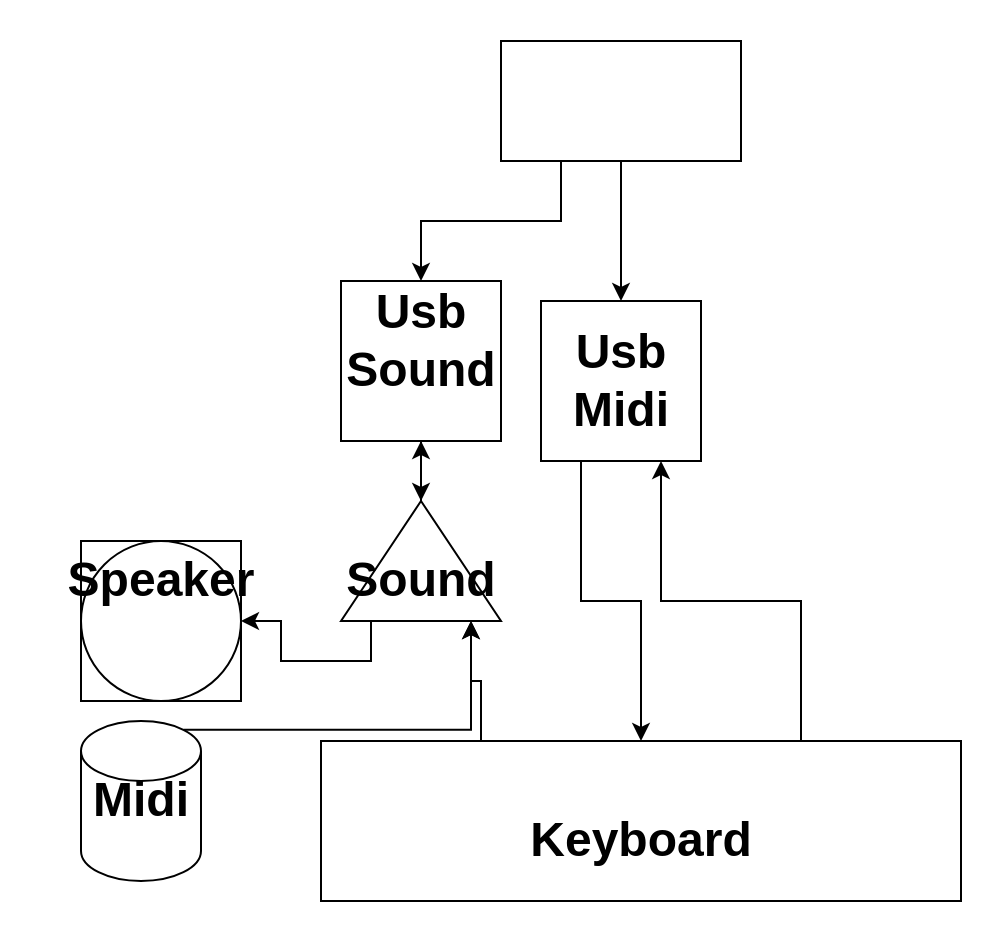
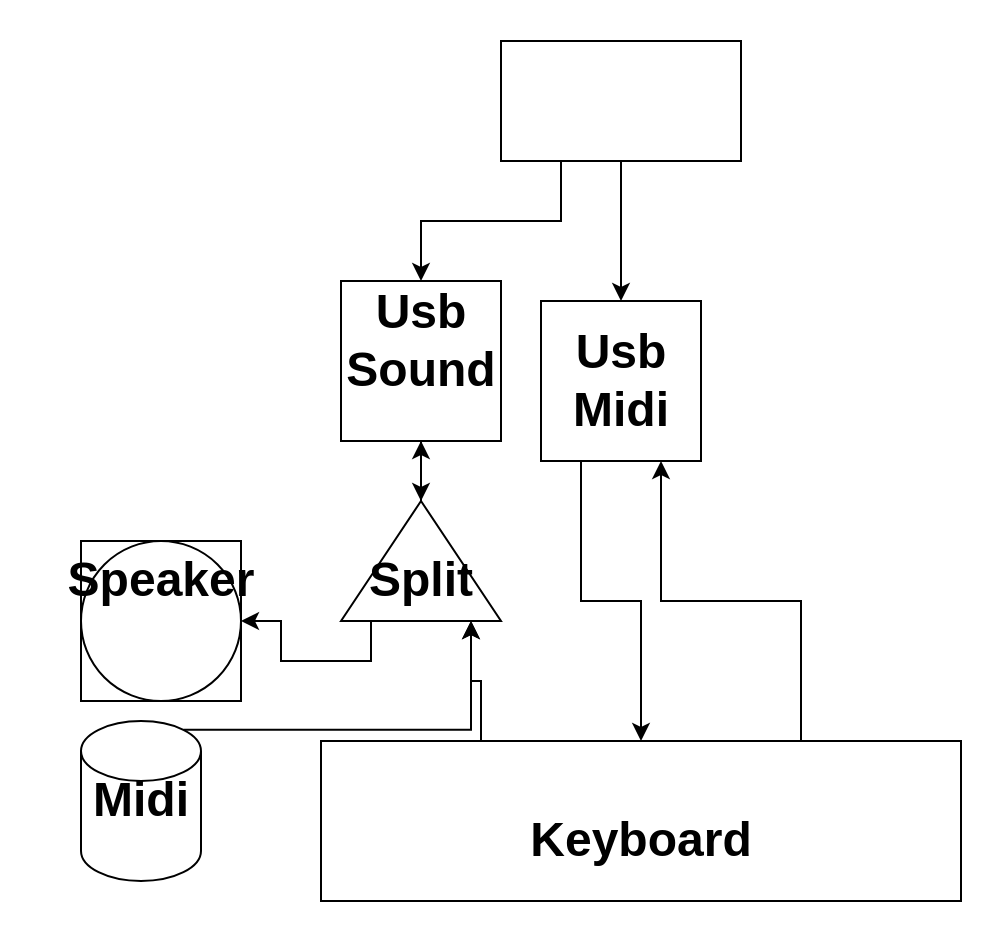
(422, 581) -> (422, 581)
